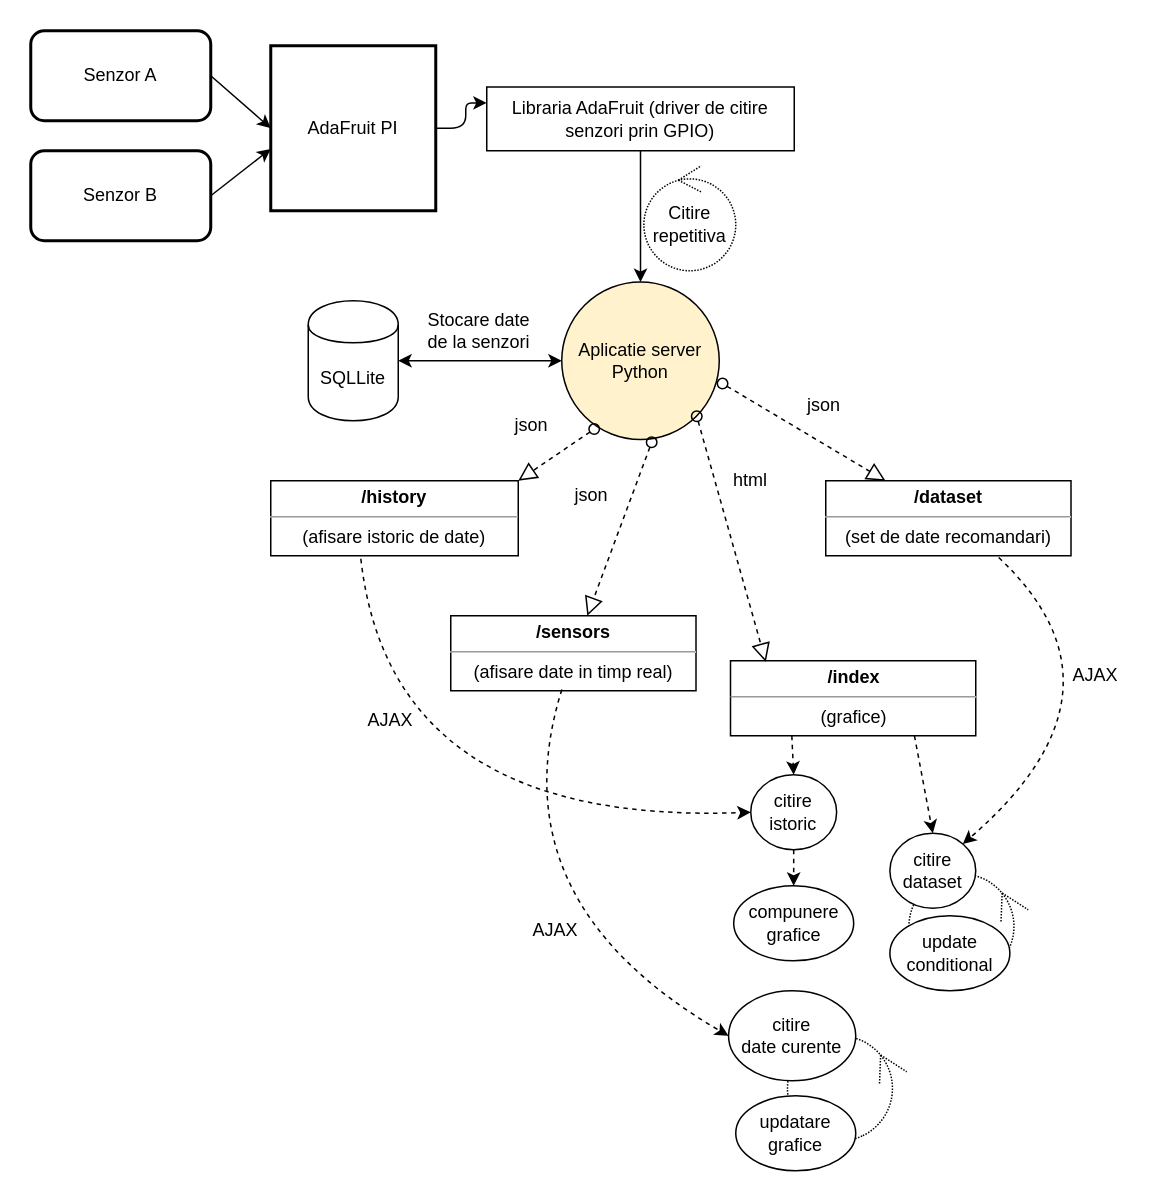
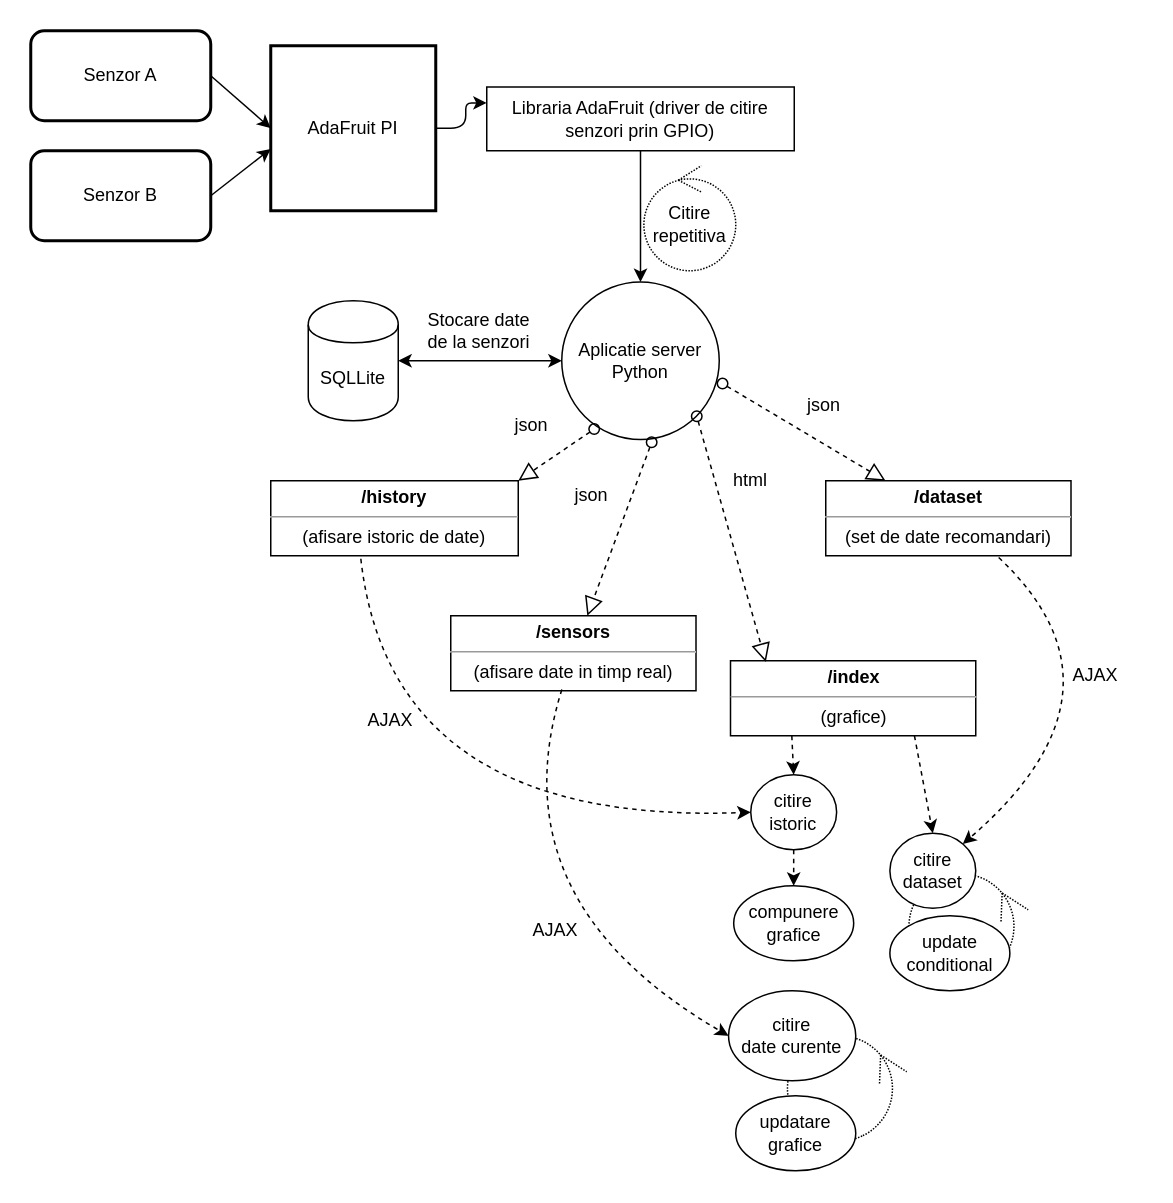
(641, 361) -> (641, 361)
